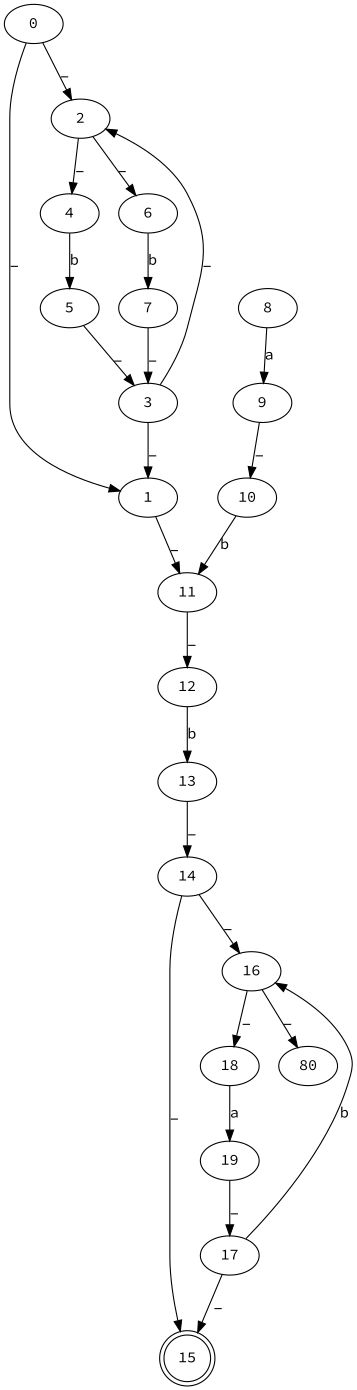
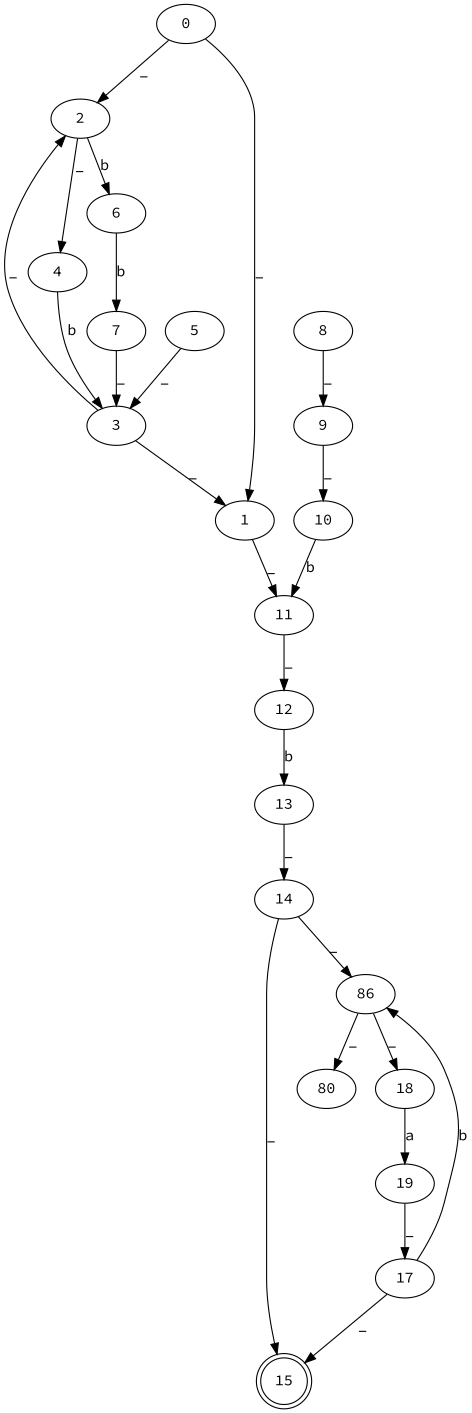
(123, 166) -> (105, 166)
(70, 255) -> (67, 349)
(270, 356) -> (328, 378)
(252, 971) -> (366, 994)
